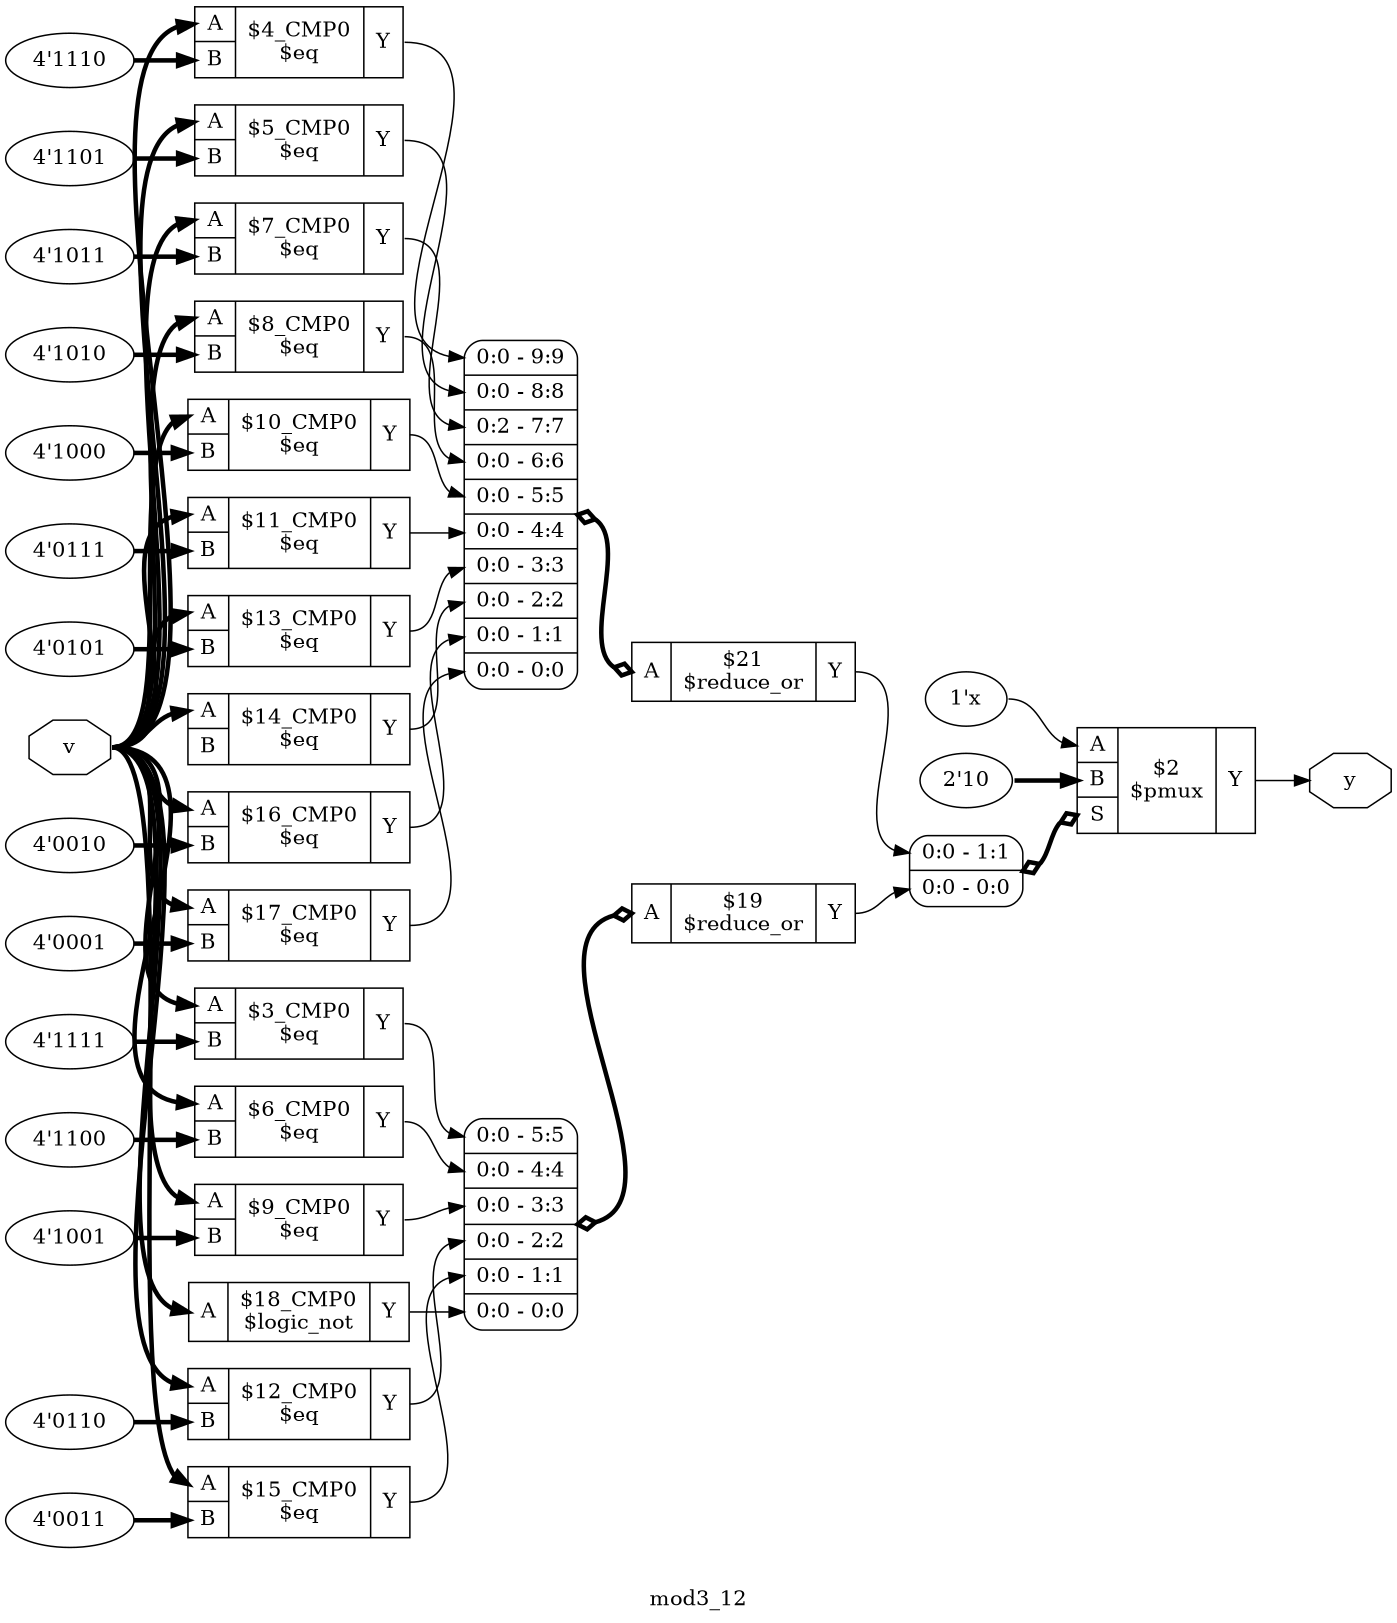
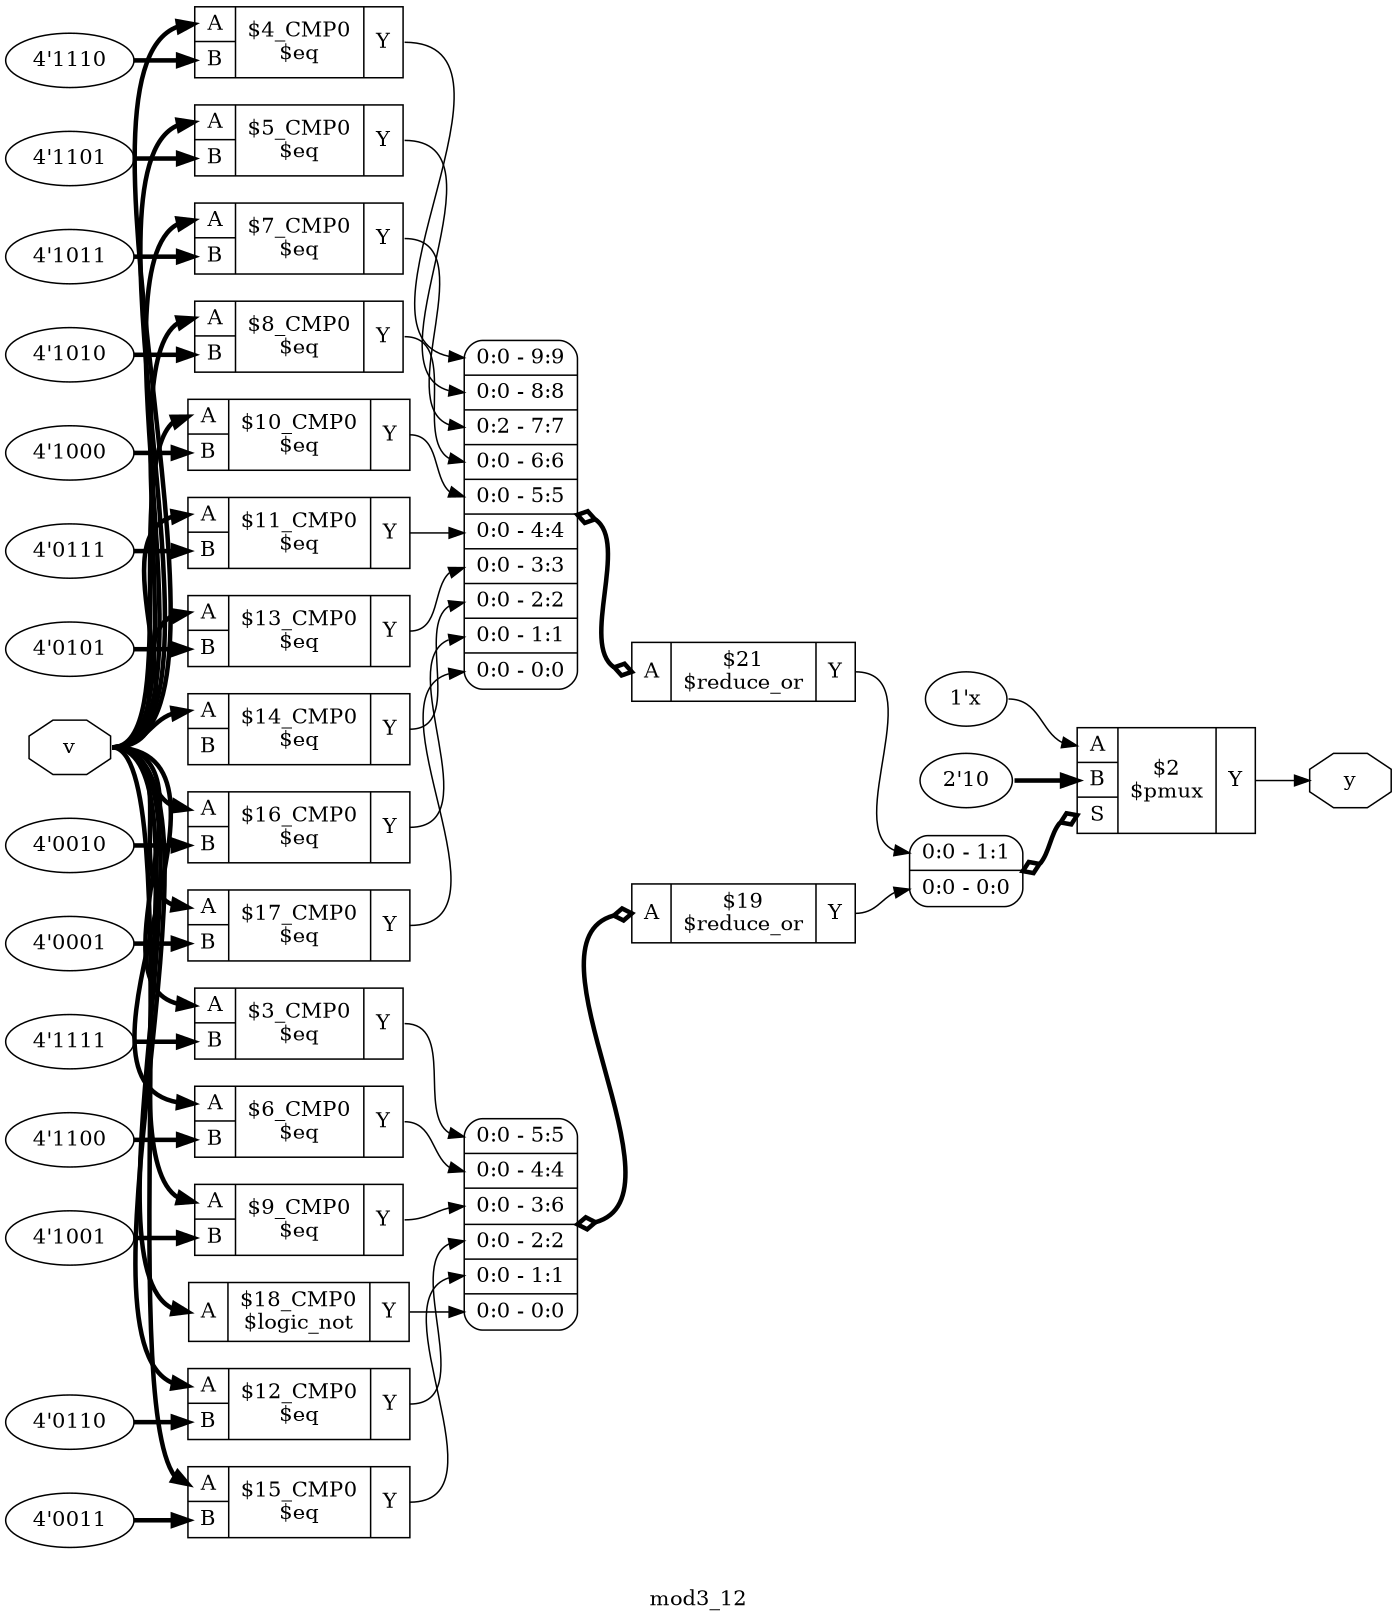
(521, 1206) -> (521, 1206)
